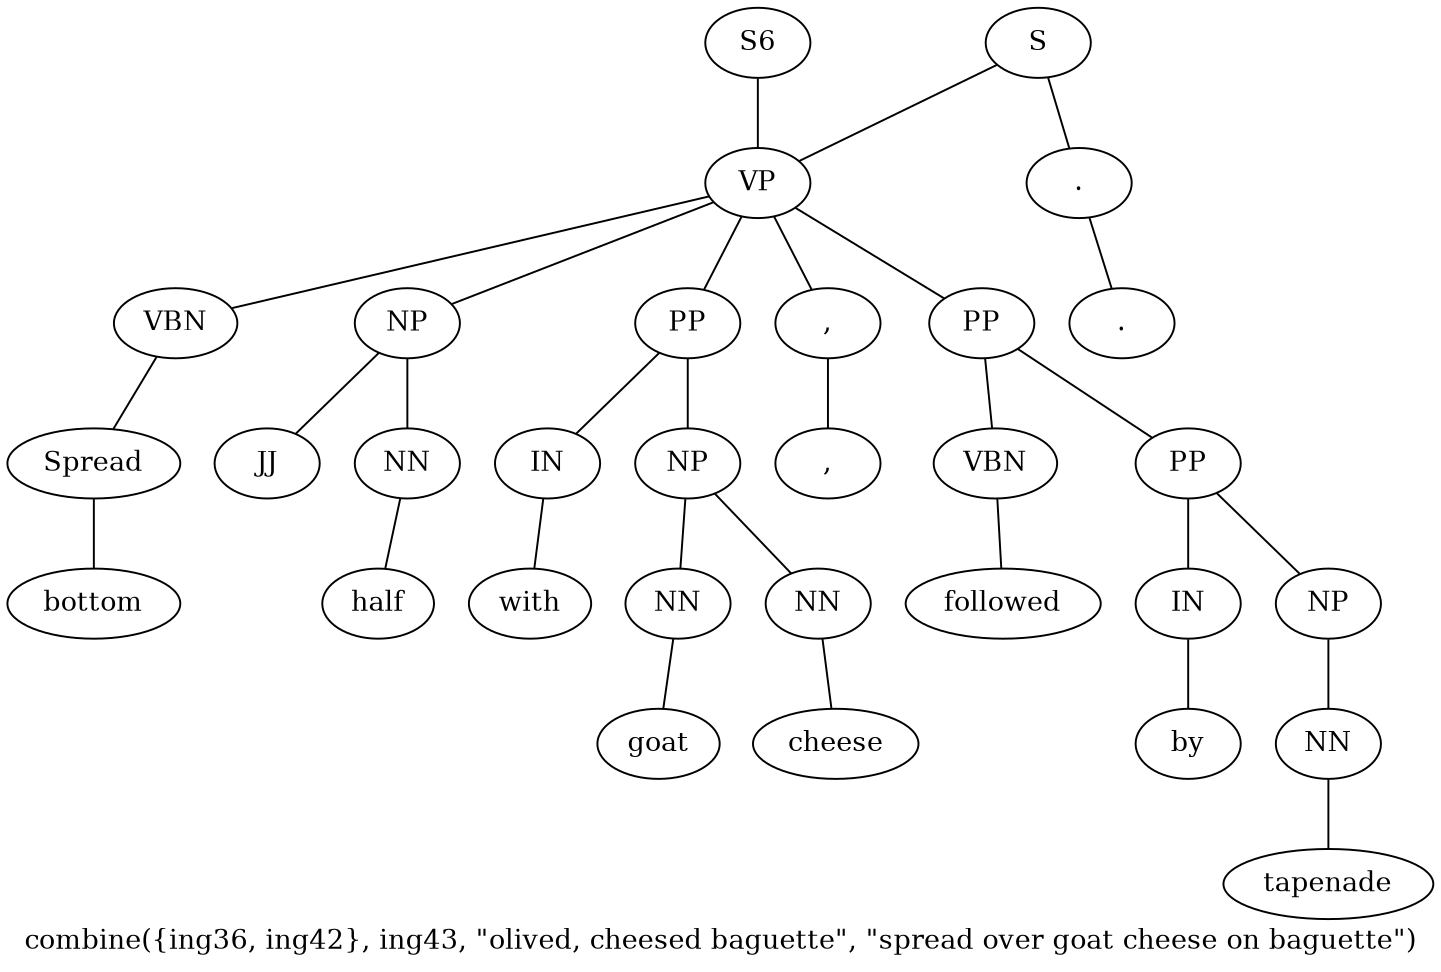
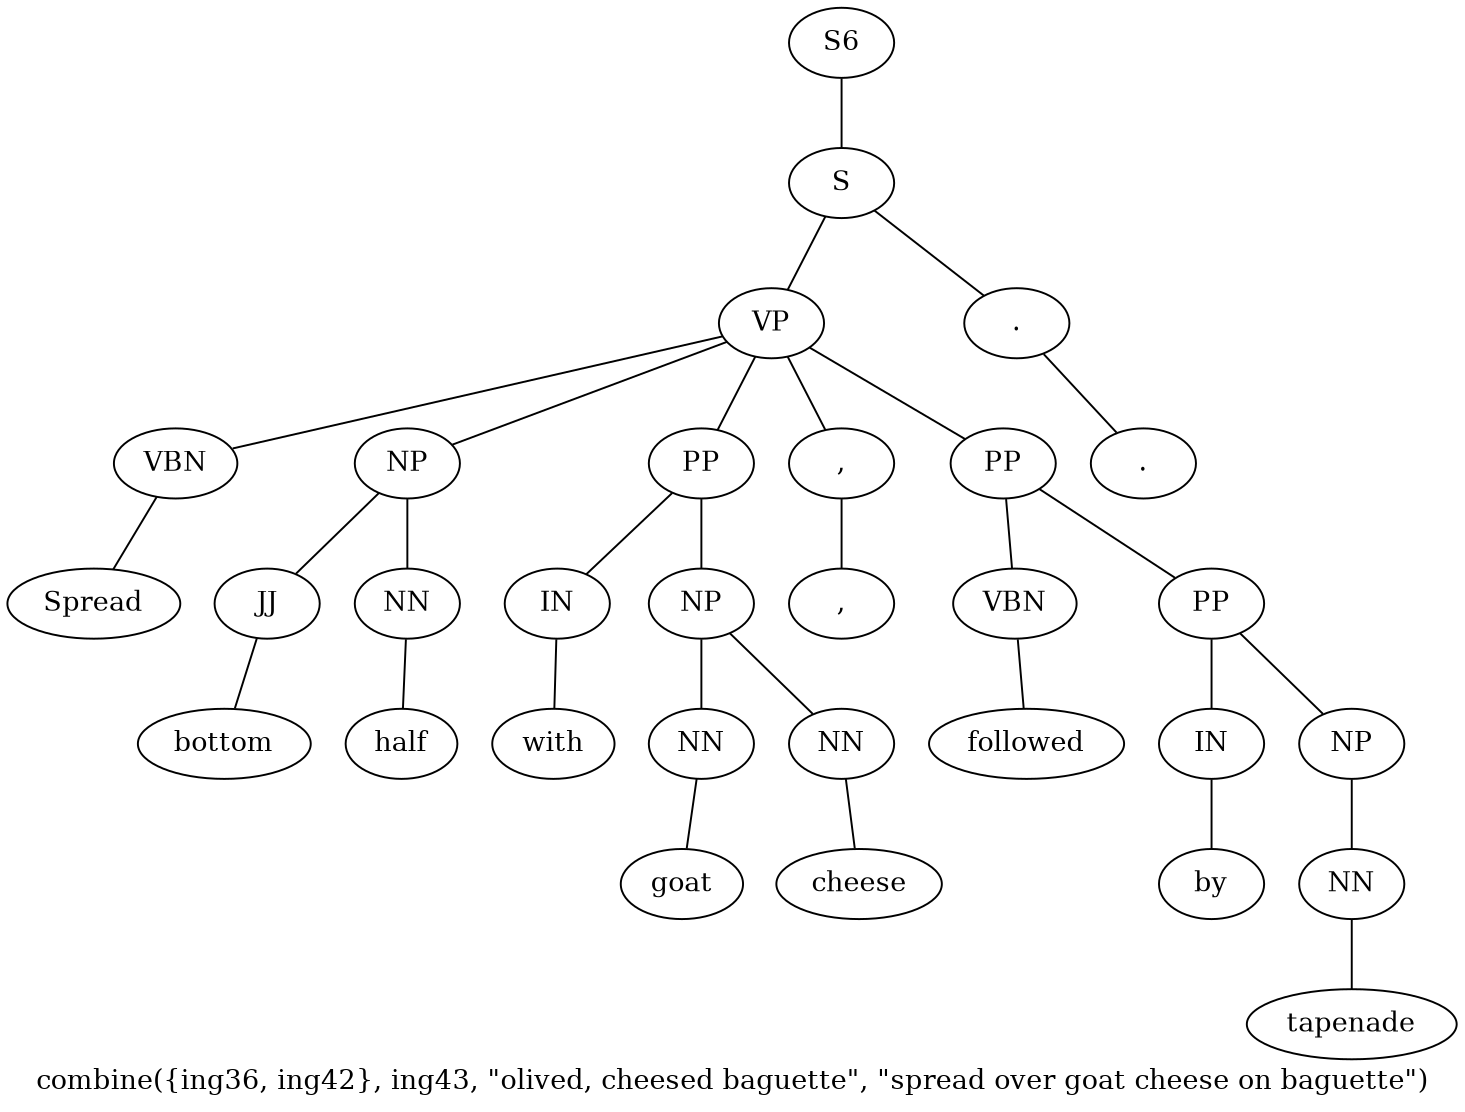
(758, 113) -> (842, 113)
(94, 534) -> (246, 673)
